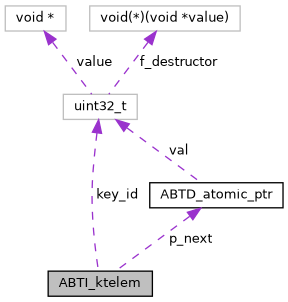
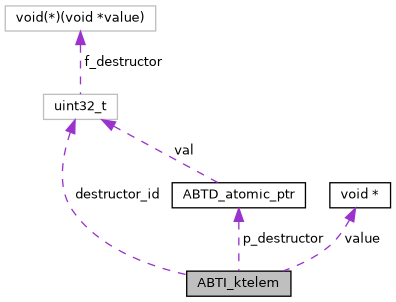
(36, 18) -> (360, 195)
(72, 68) -> (321, 252)
(115, 195) -> (115, 195)
(189, 239) -> (281, 239)
